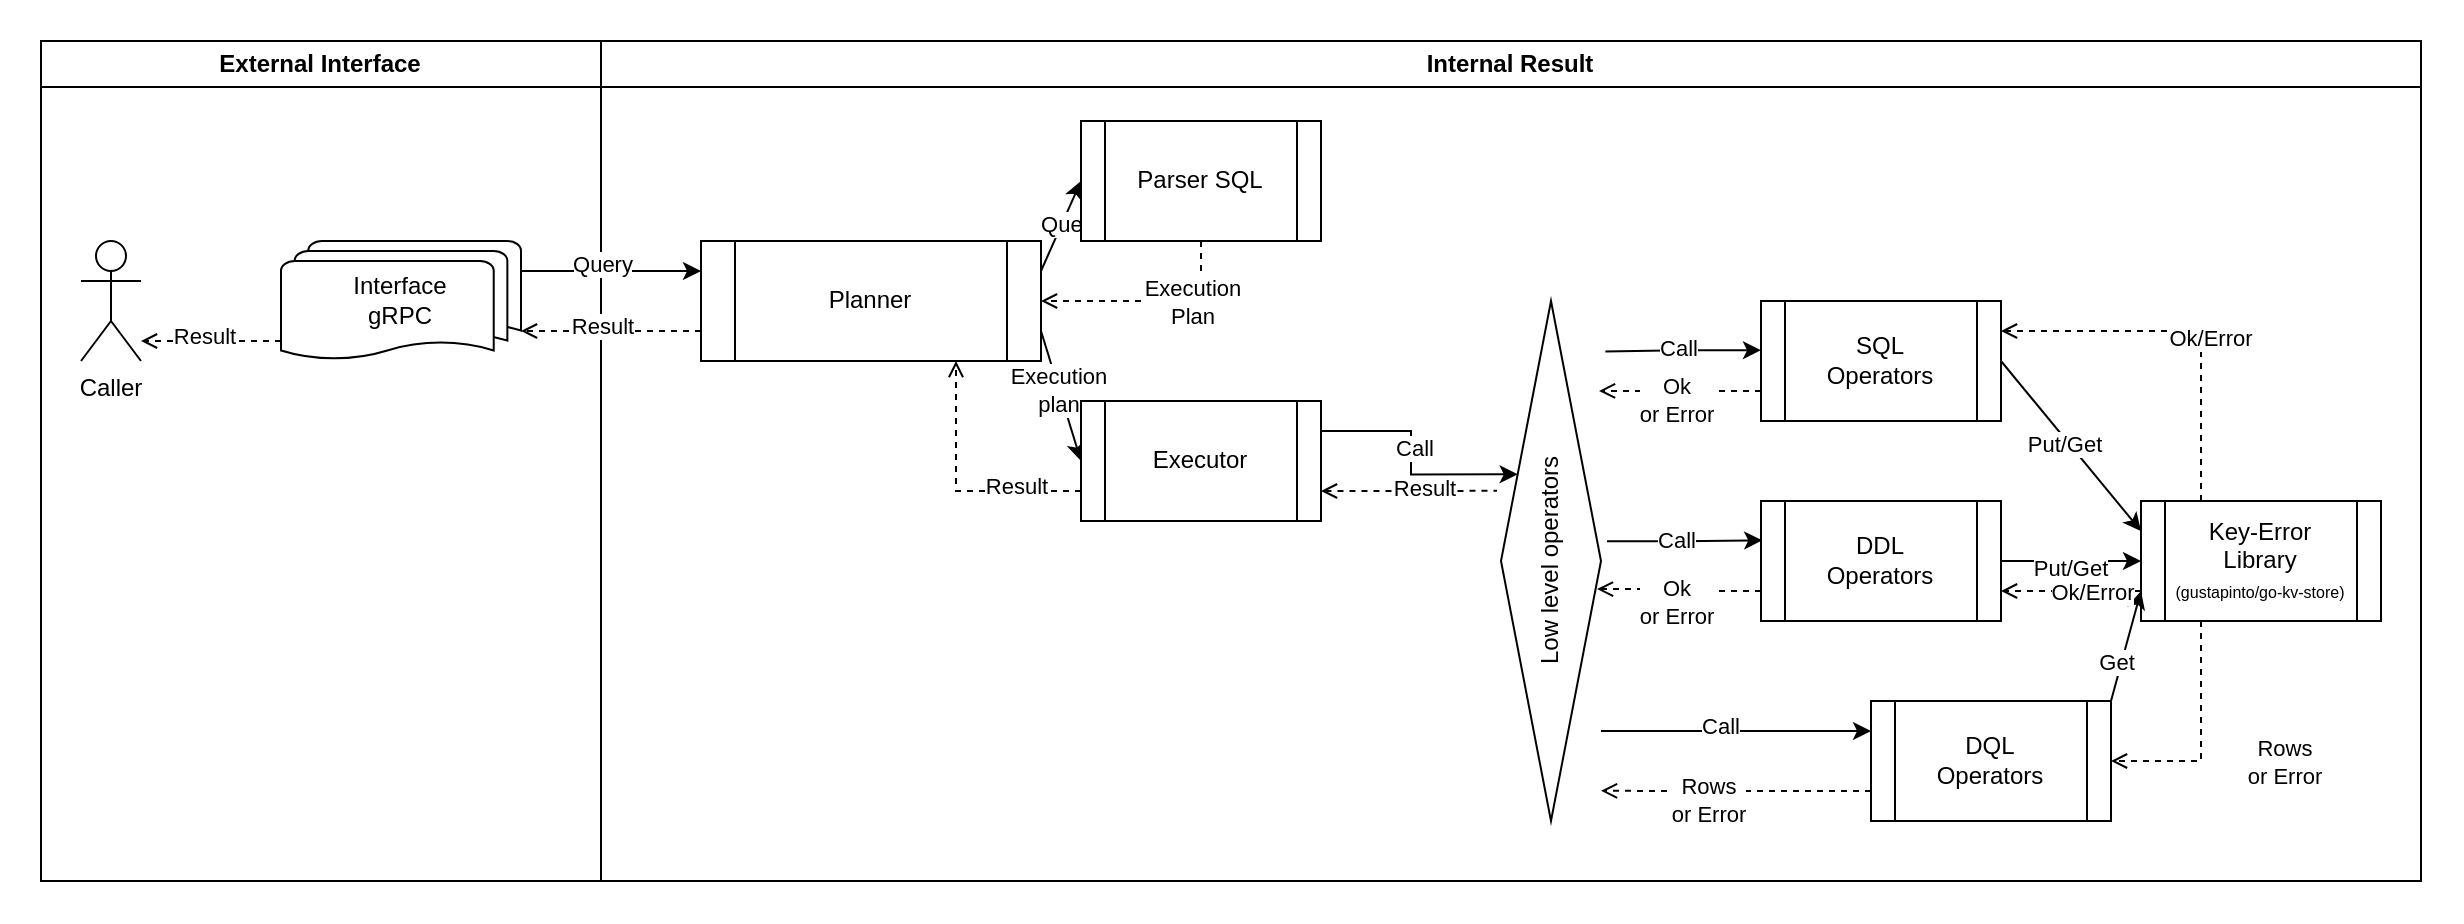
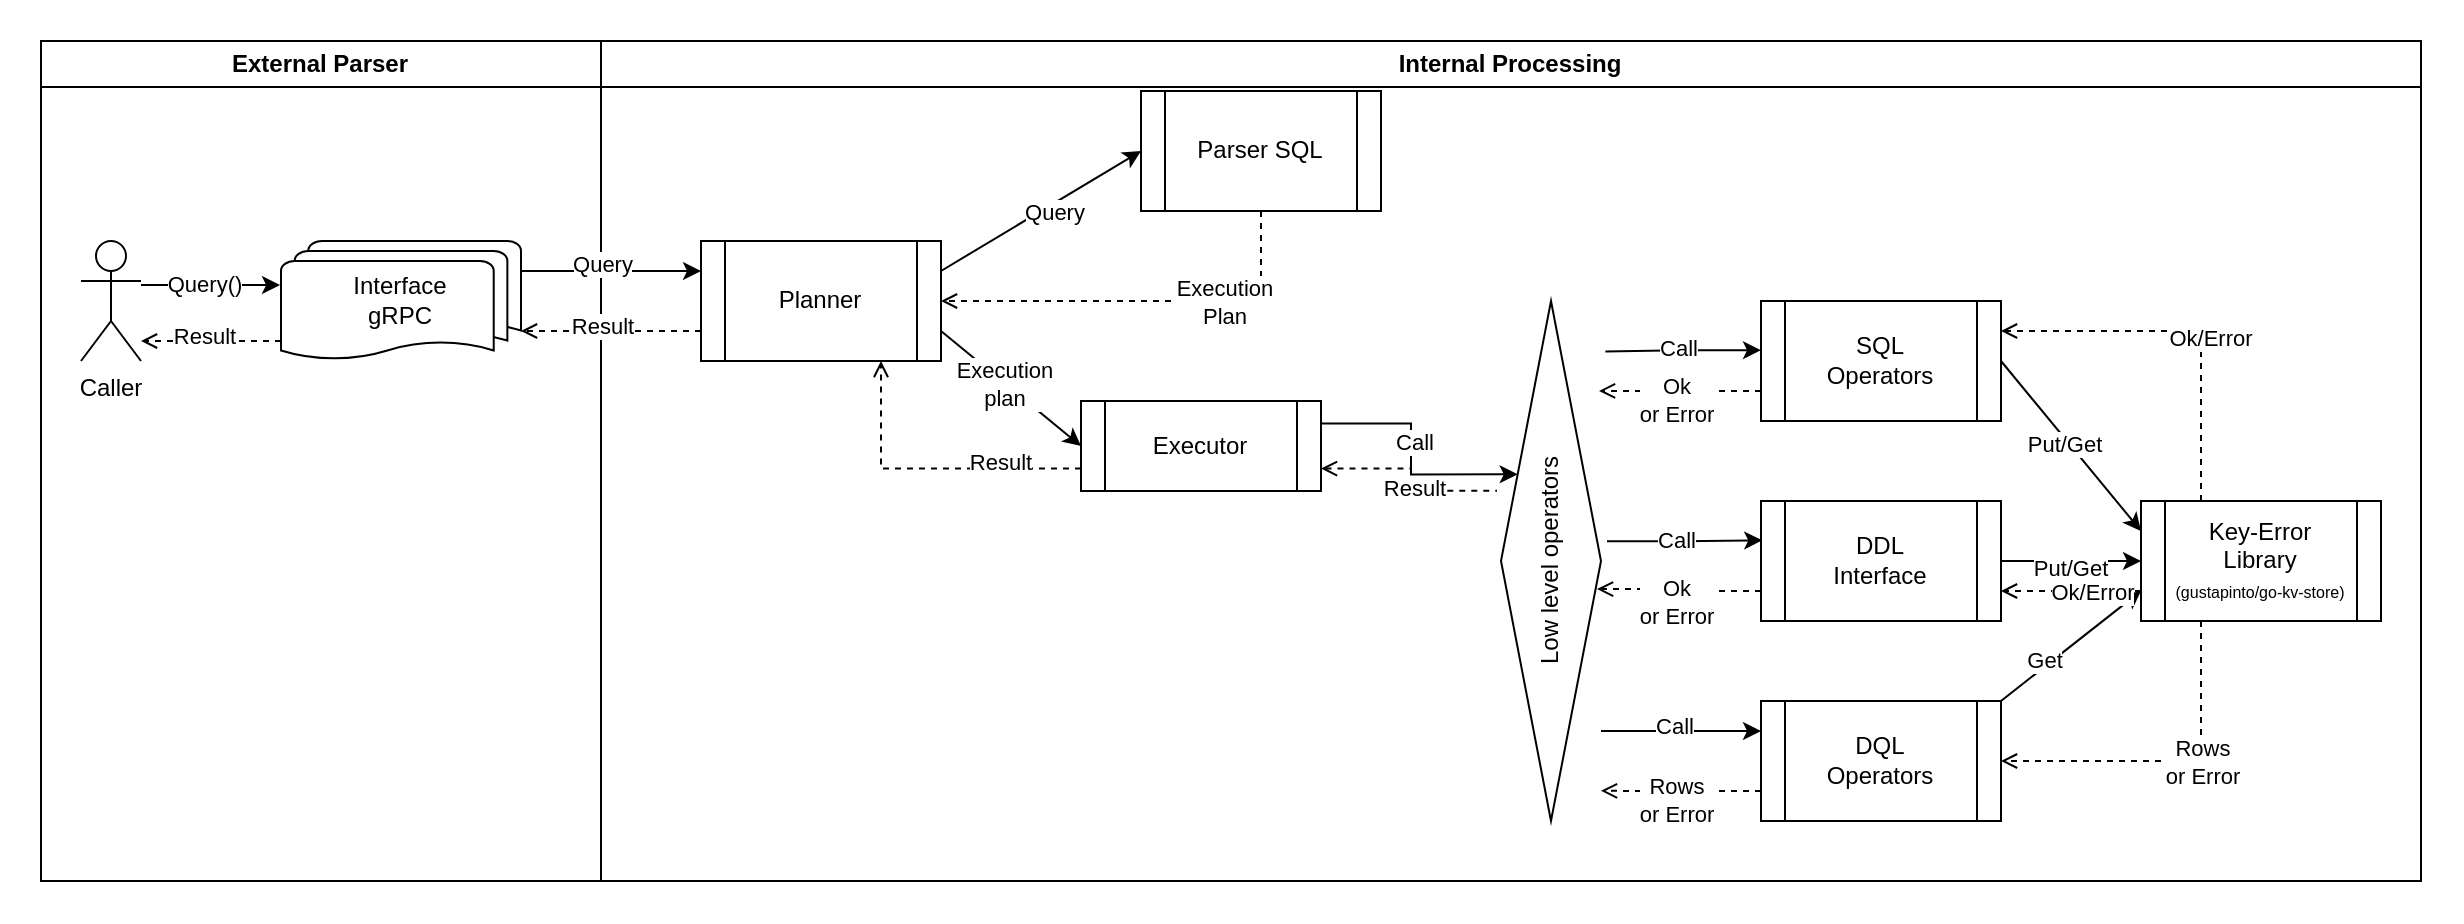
(321, 65) -> (321, 65)
(1511, 65) -> (1511, 65)
(1201, 181) -> (1261, 151)
none -> (204, 285)
(871, 301) -> (821, 301)
(1201, 461) -> (1201, 446)
(1881, 561) -> (1881, 561)
(1991, 761) -> (1881, 761)
